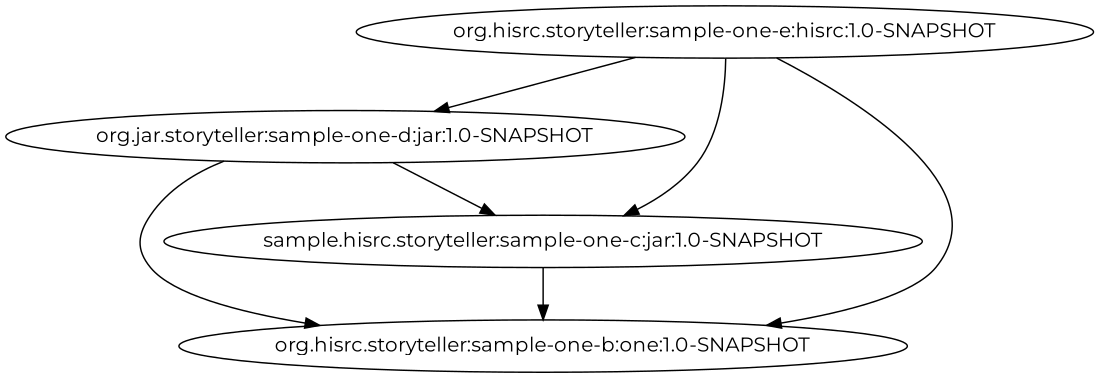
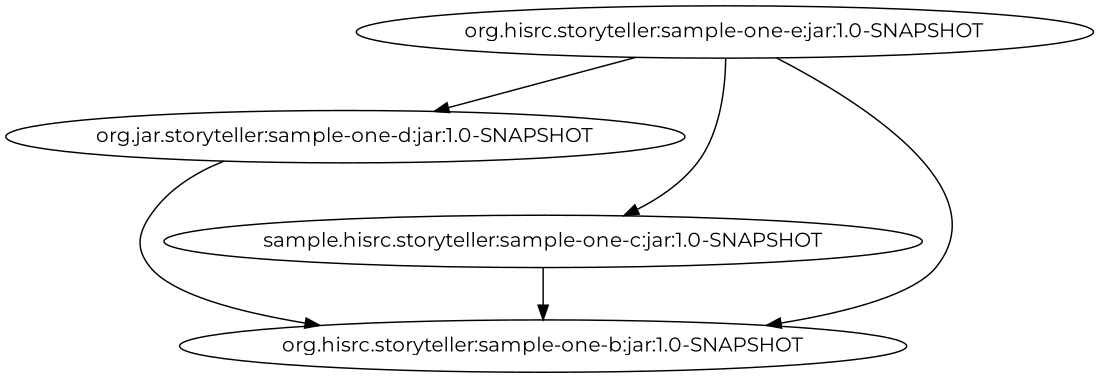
(725, 32) -> (725, 32)
(438, 186) -> none
(543, 346) -> (543, 346)
